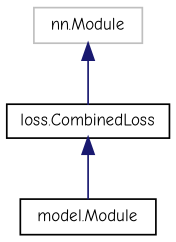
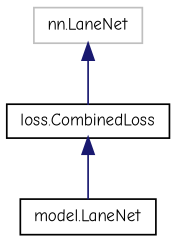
(88, 25) -> (88, 25)
(88, 217) -> (88, 217)
